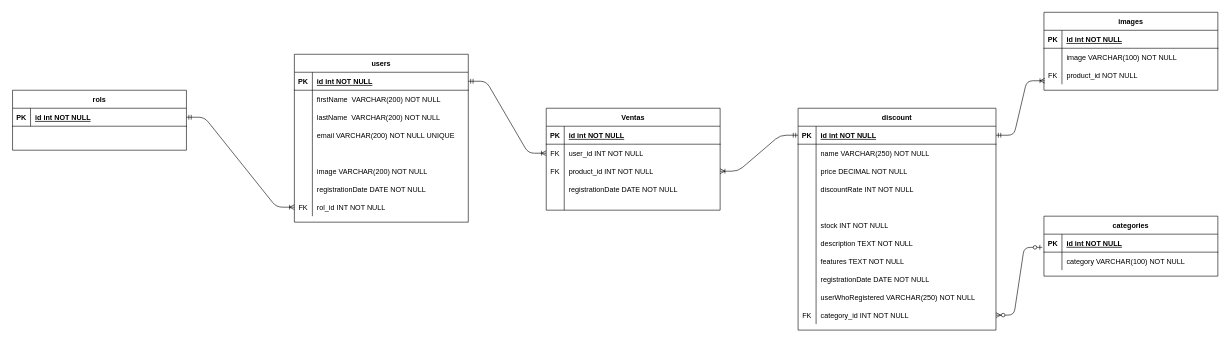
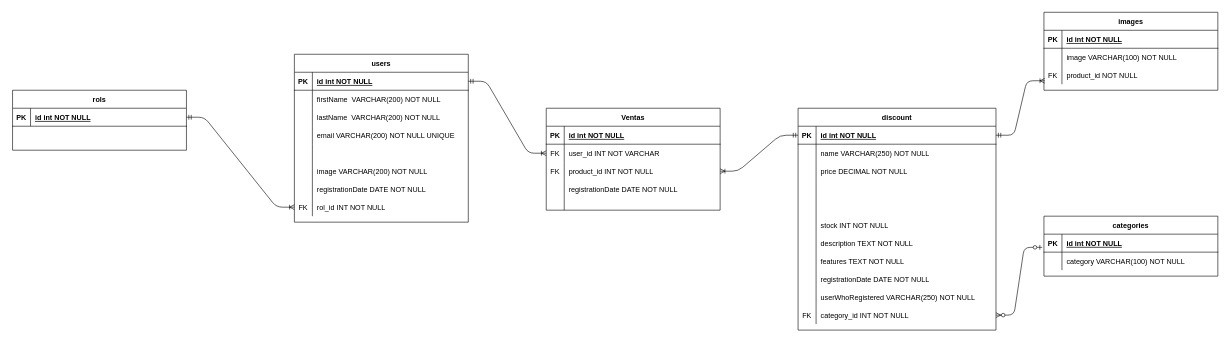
(605, 154) -> (611, 154)
(906, 189) -> none
